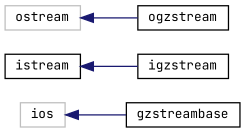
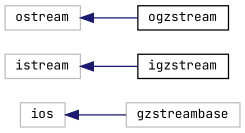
(43, 66) -> (43, 66)
(183, 115) -> (183, 115)
